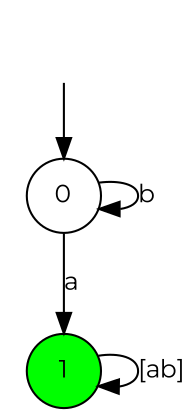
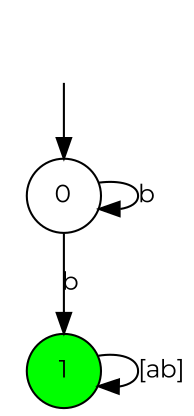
(71, 283) -> (71, 283)
